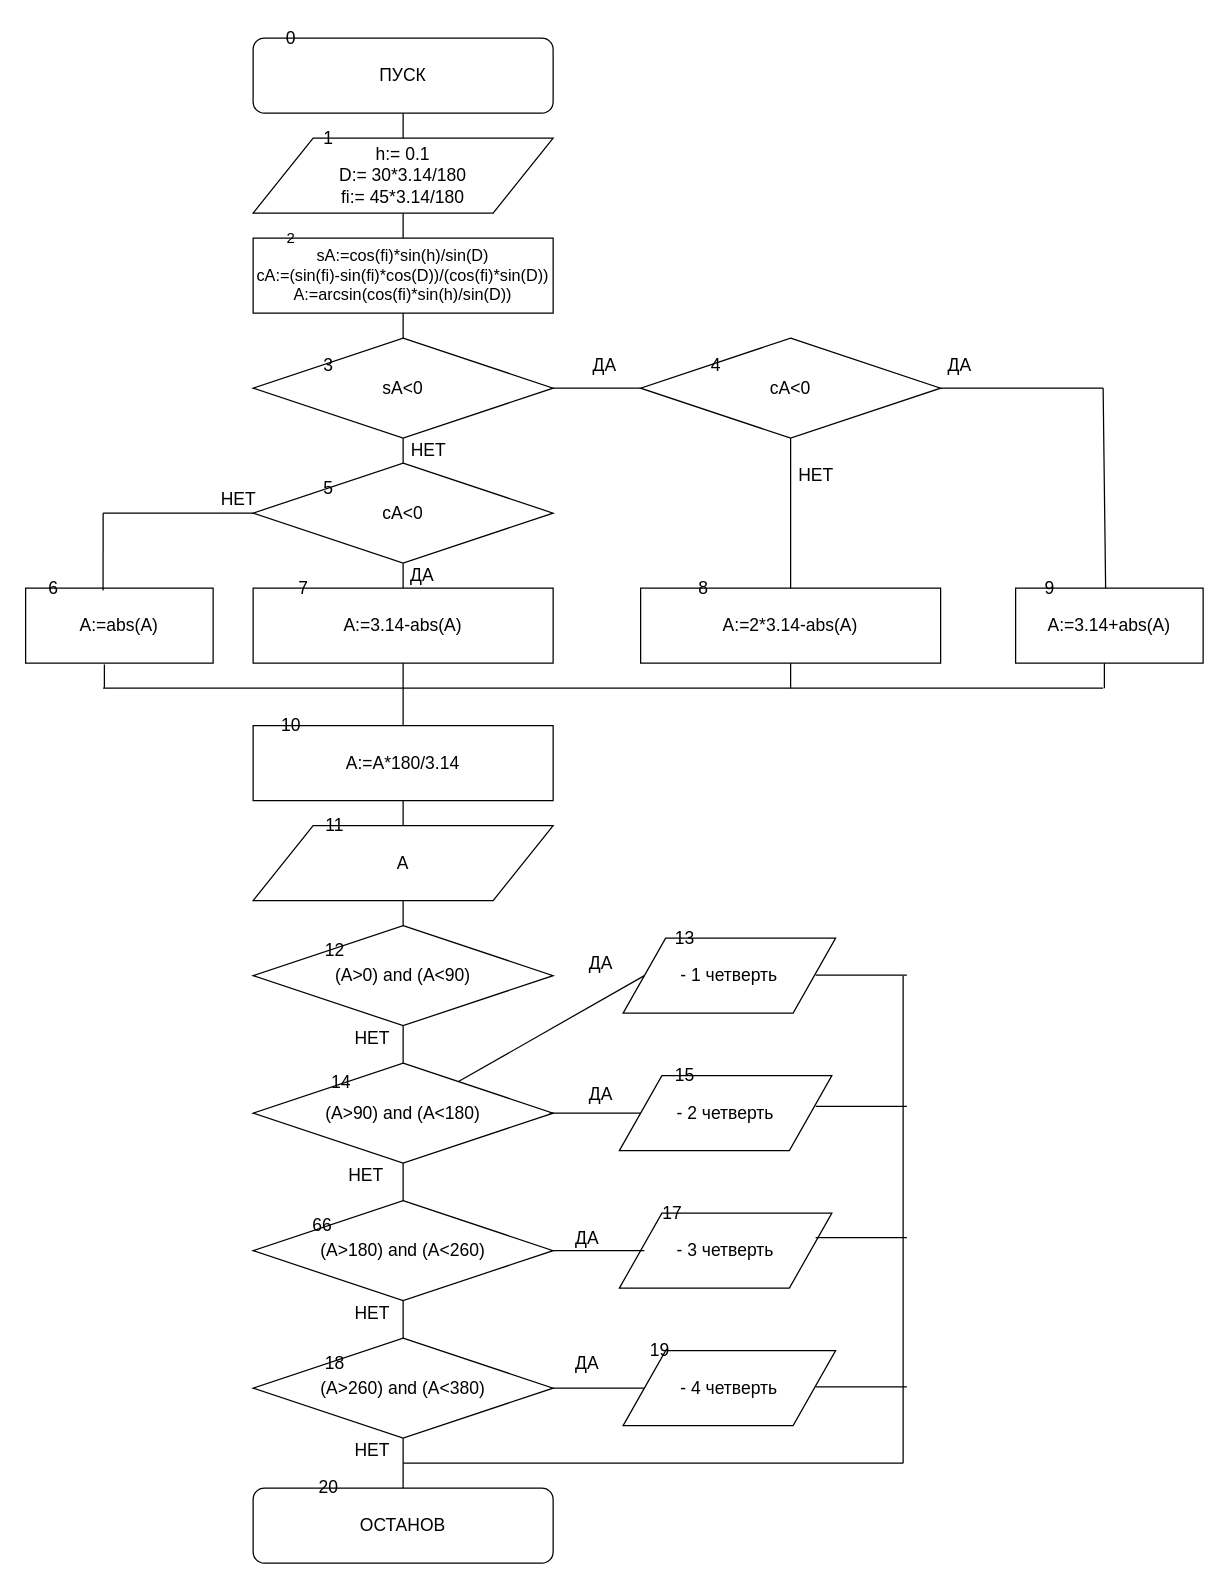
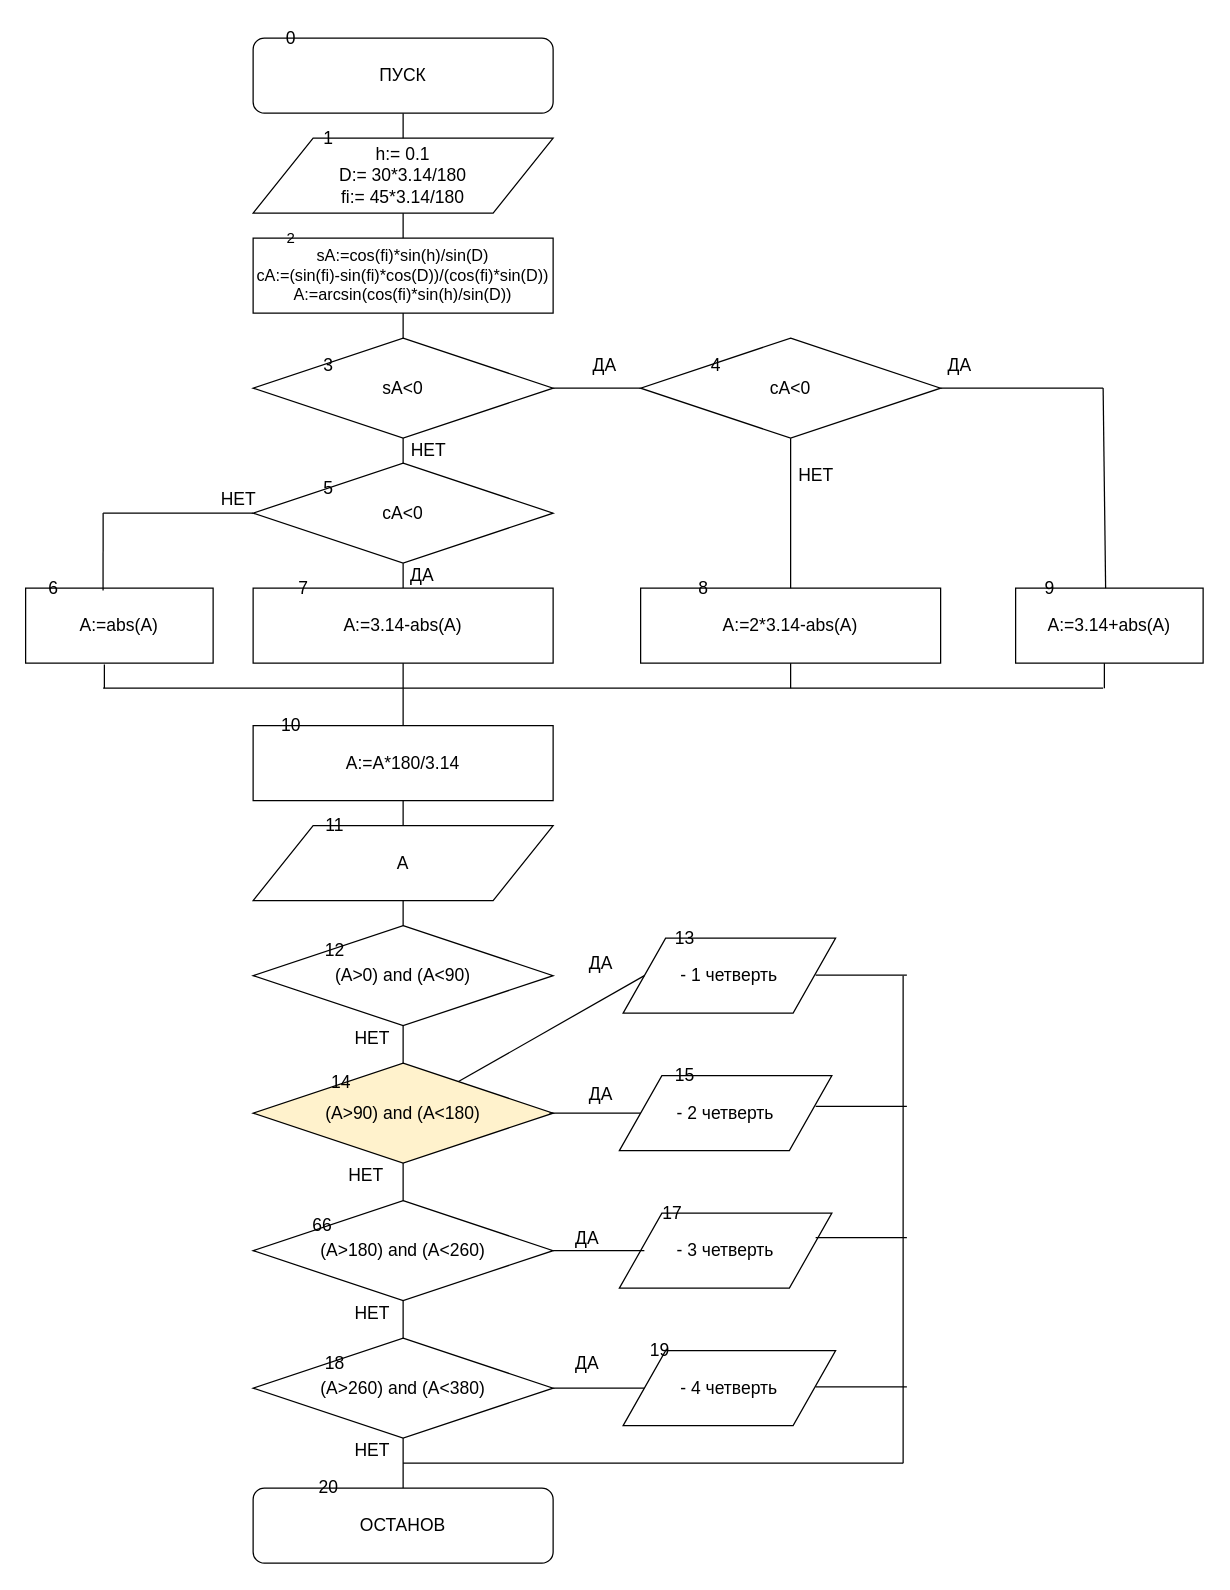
(403, 1113) -> (403, 1113)
